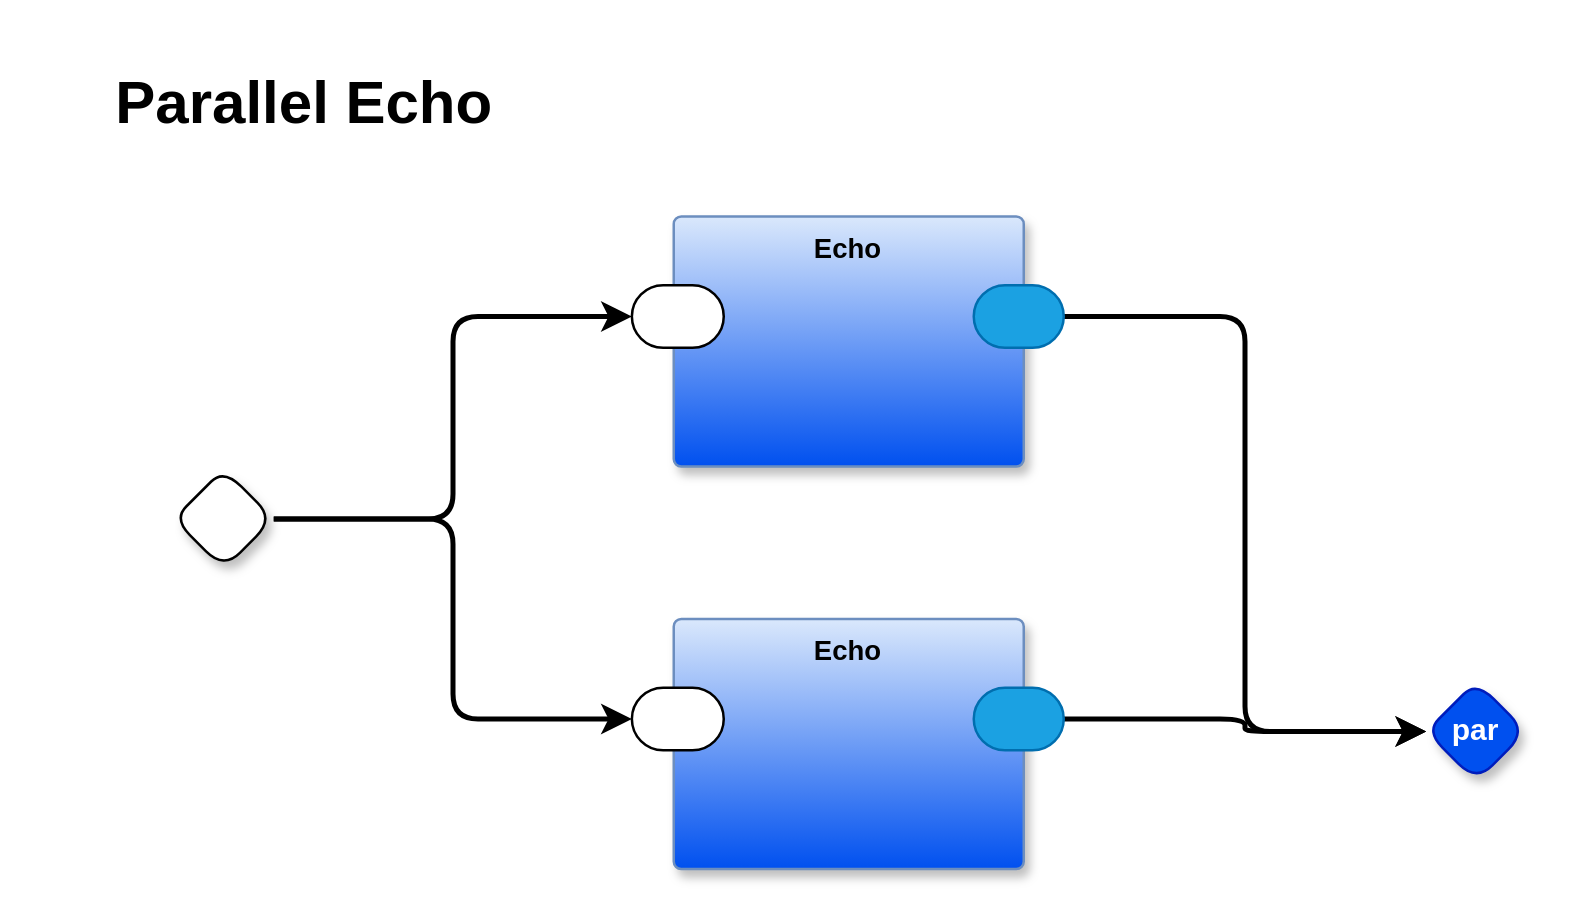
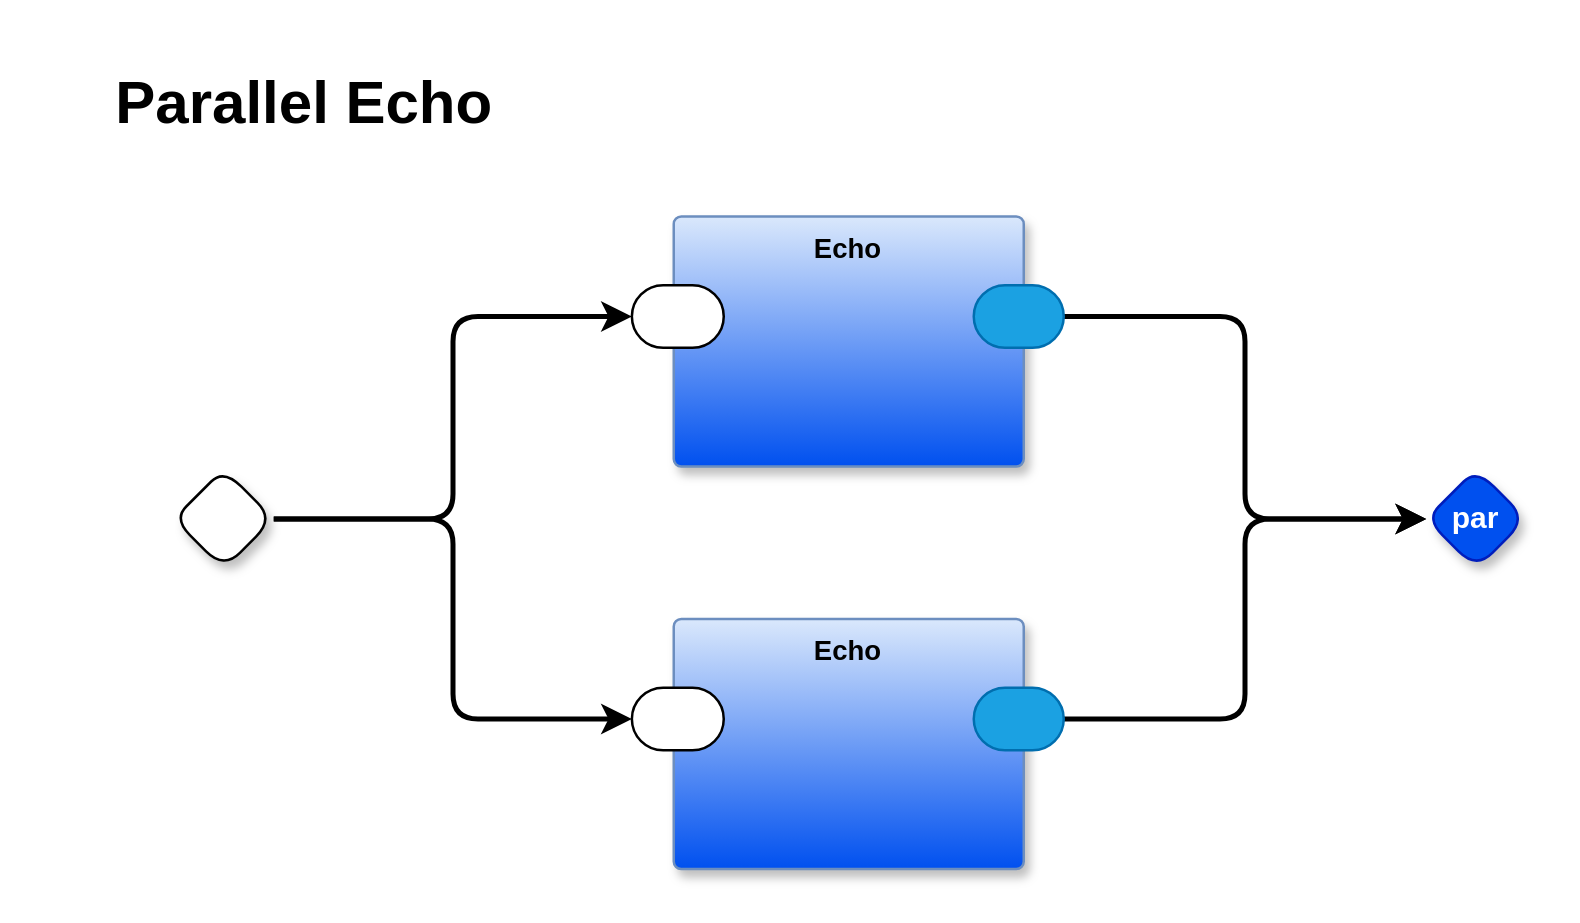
(1476, 731) -> (1476, 519)
